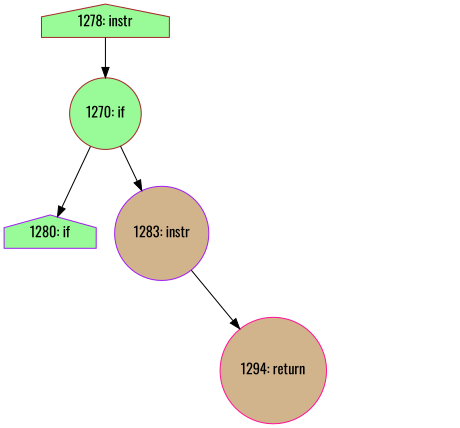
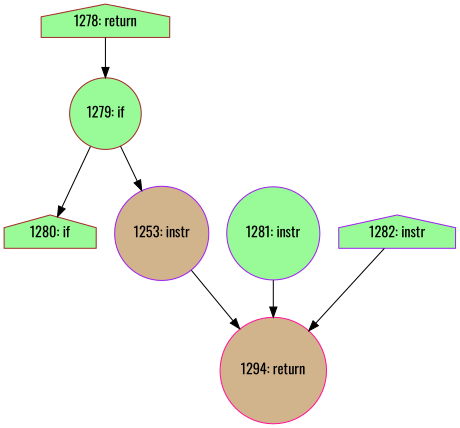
(105, 23) -> (105, 23)
(105, 114) -> (105, 114)
(50, 233) -> (50, 233)
(162, 233) -> (162, 233)
none -> (273, 233)
none -> (397, 233)
